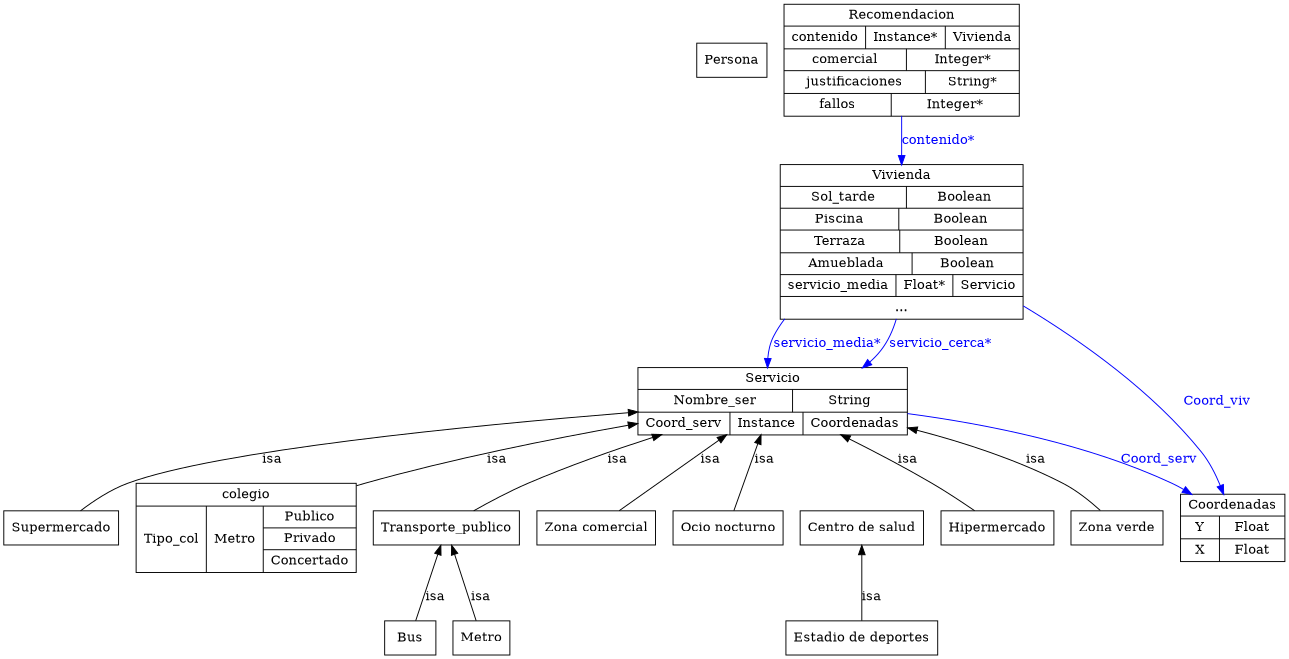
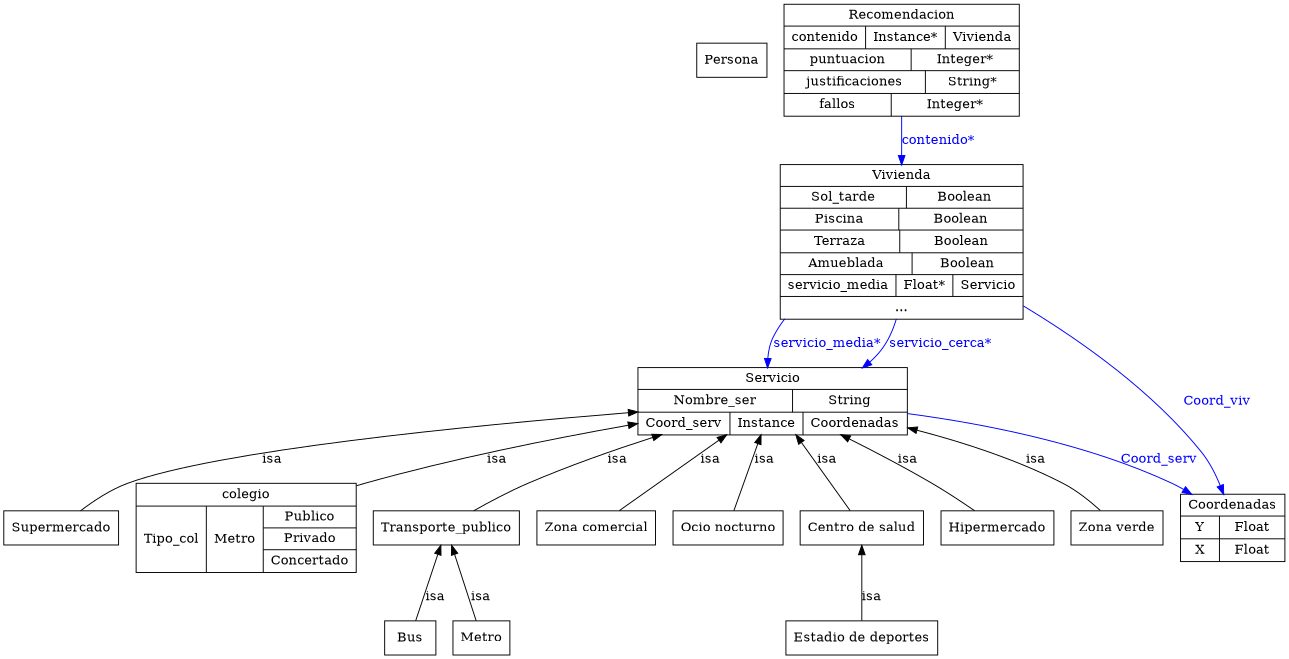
(845, 59) -> (848, 59)
none -> (826, 477)
